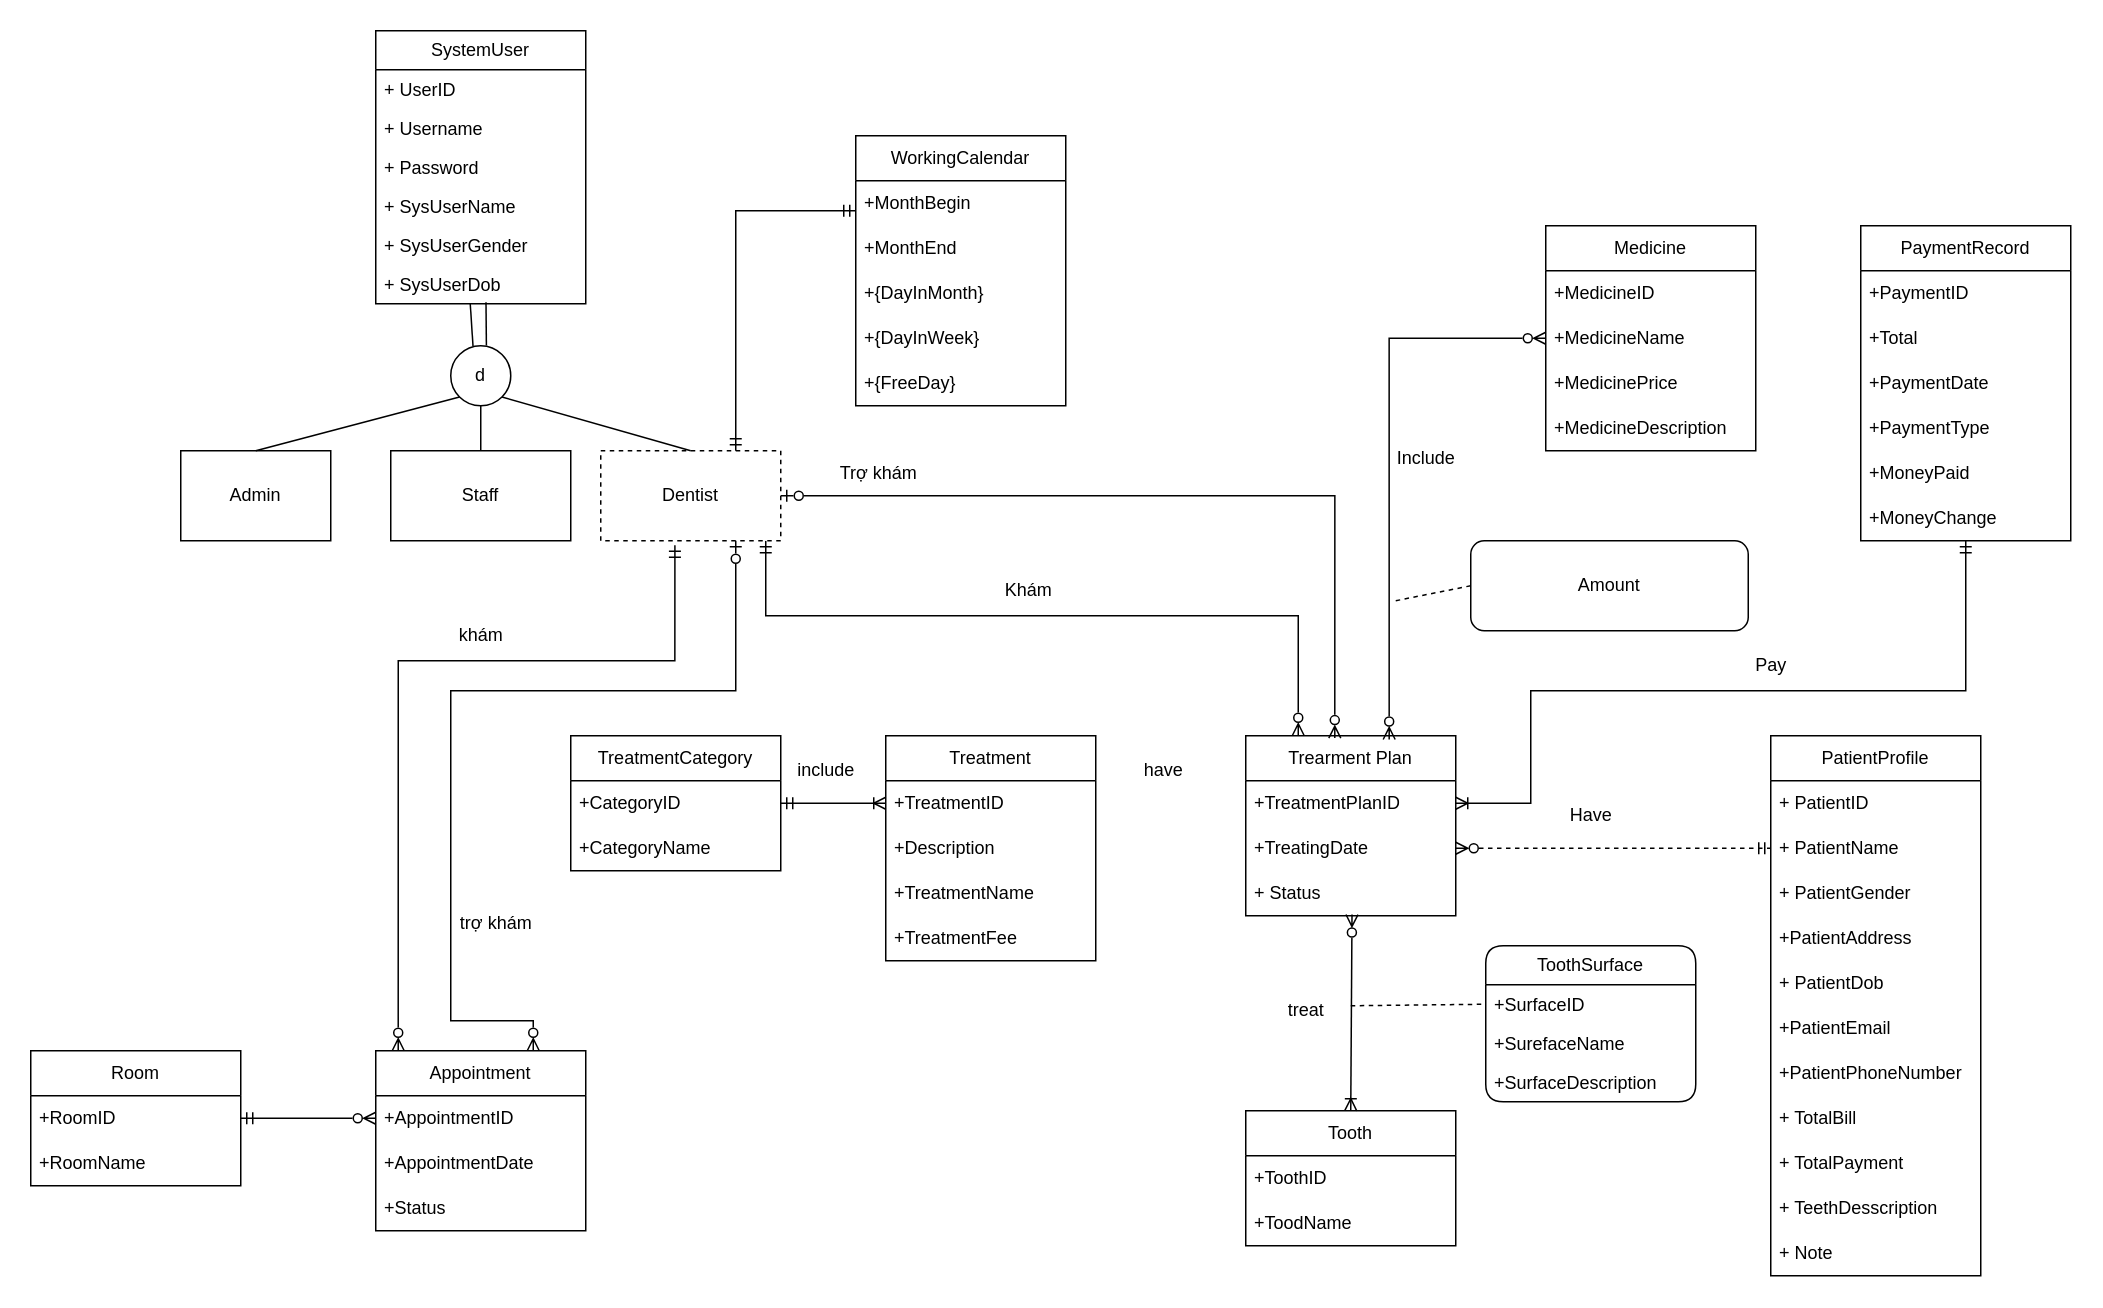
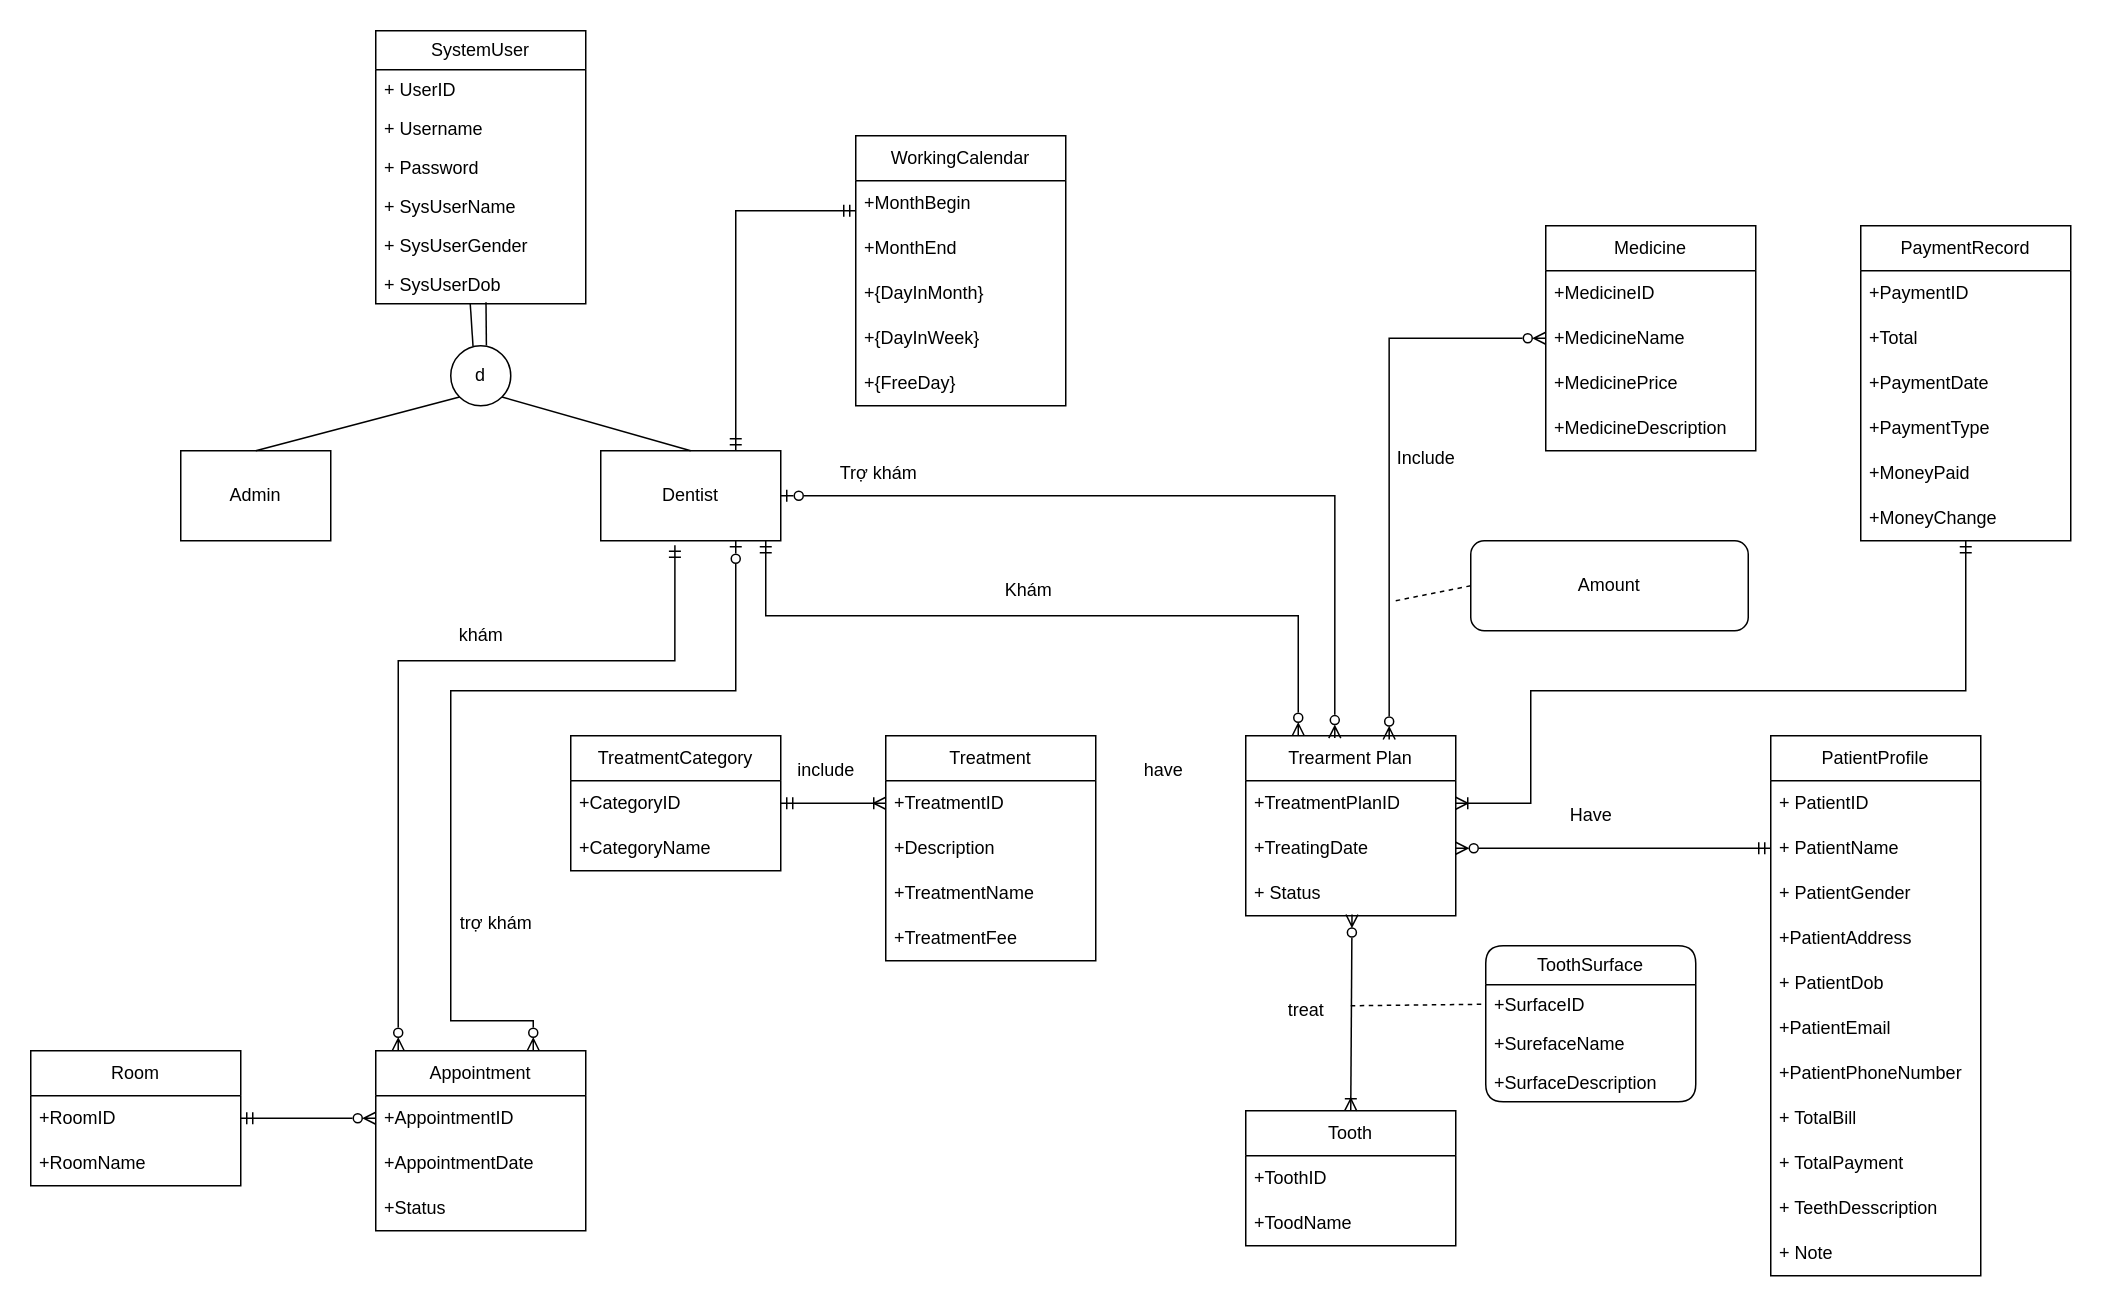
(481, 429) -> none
(481, 496) -> none
(691, 496) -> (691, 496)
(1771, 665) -> none
(1624, 848) -> (1624, 848)
